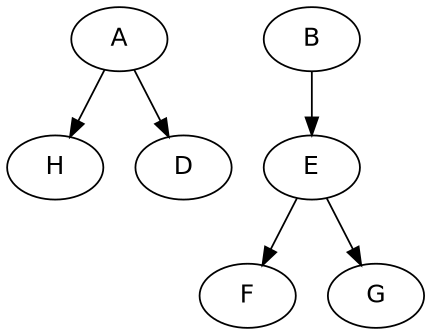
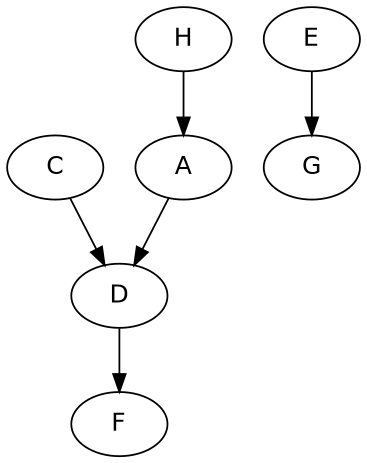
(312, 39) -> none
(91, 95) -> (184, 95)
none -> (55, 168)
(284, 224) -> (119, 351)
